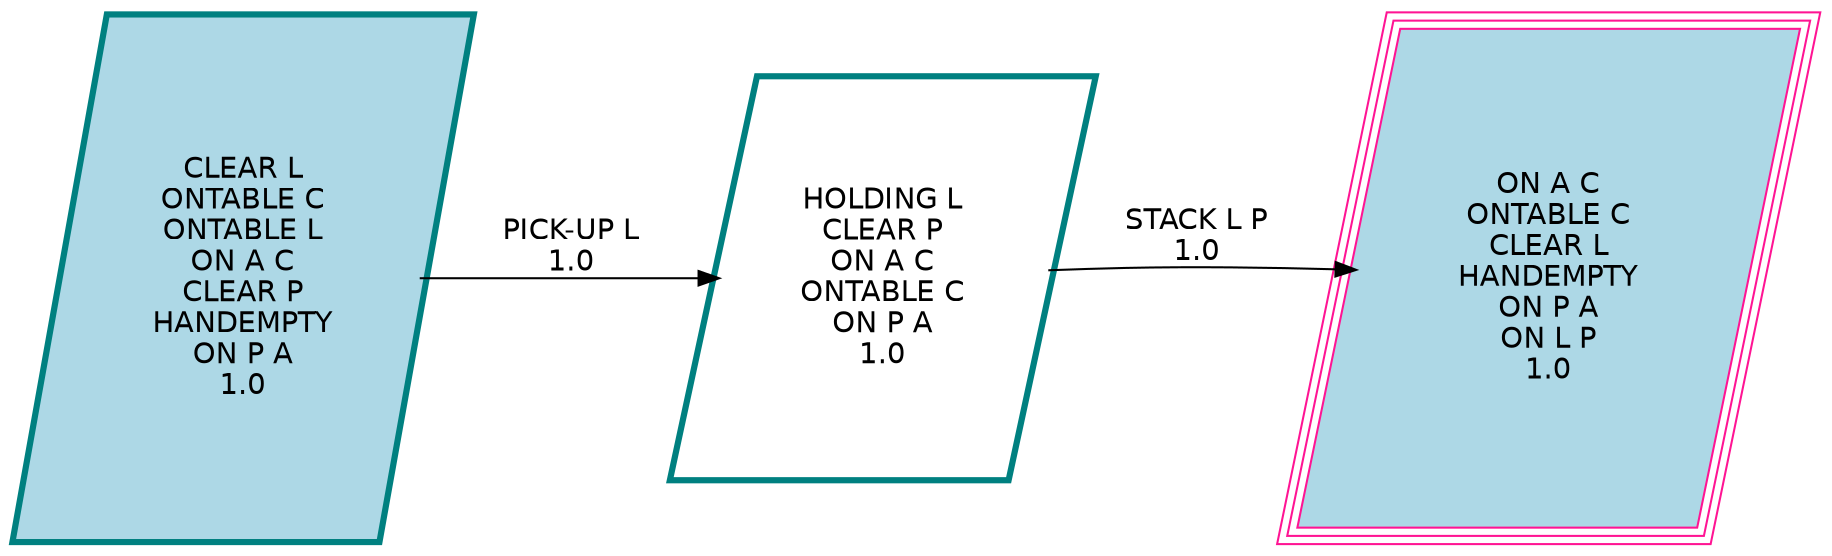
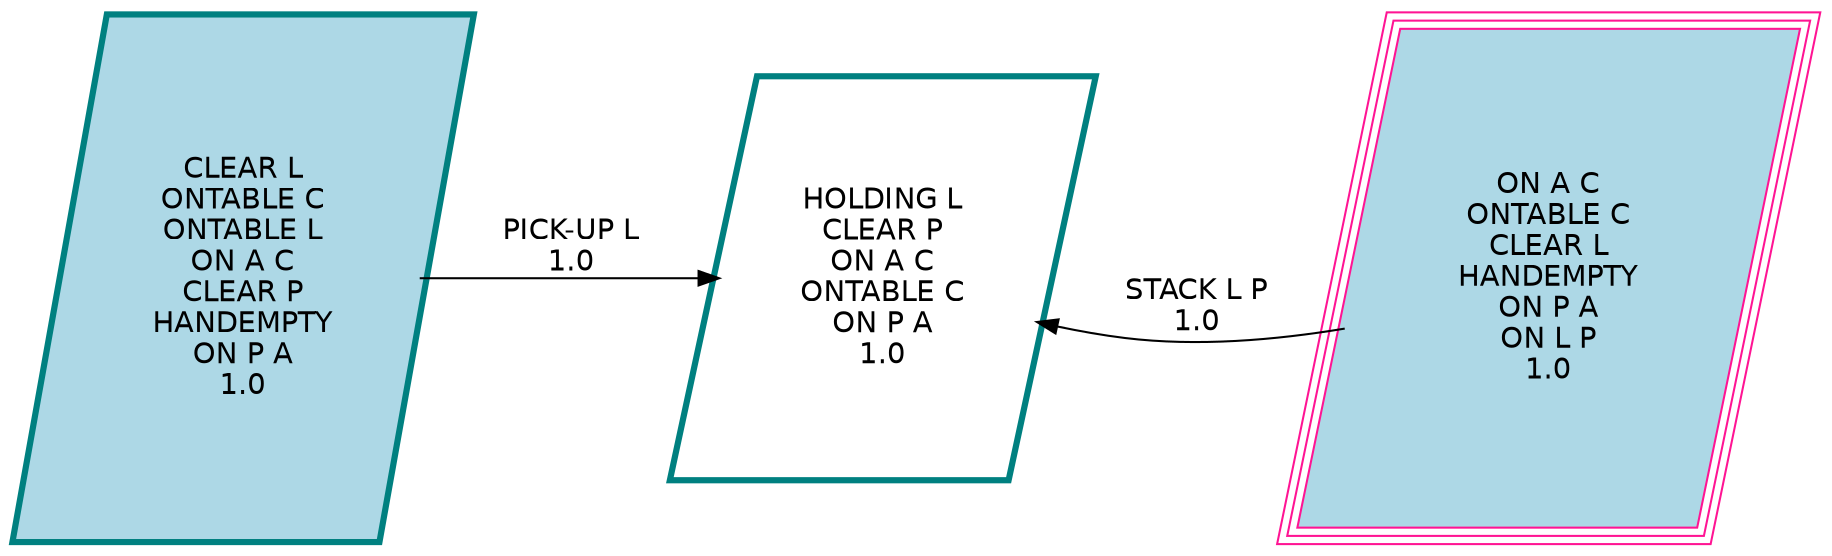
(1192, 267) -> (1201, 342)
